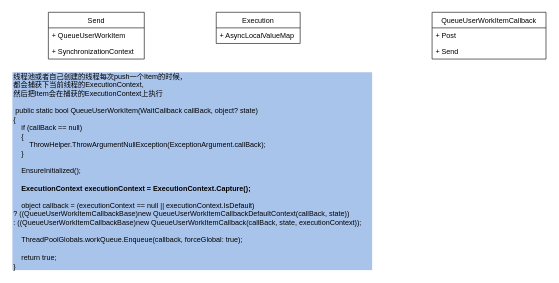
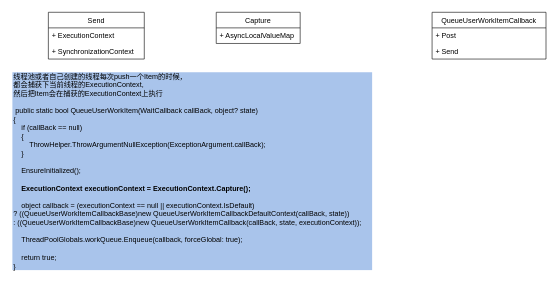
(258, 20) -> (258, 20)
(89, 36) -> (86, 36)
